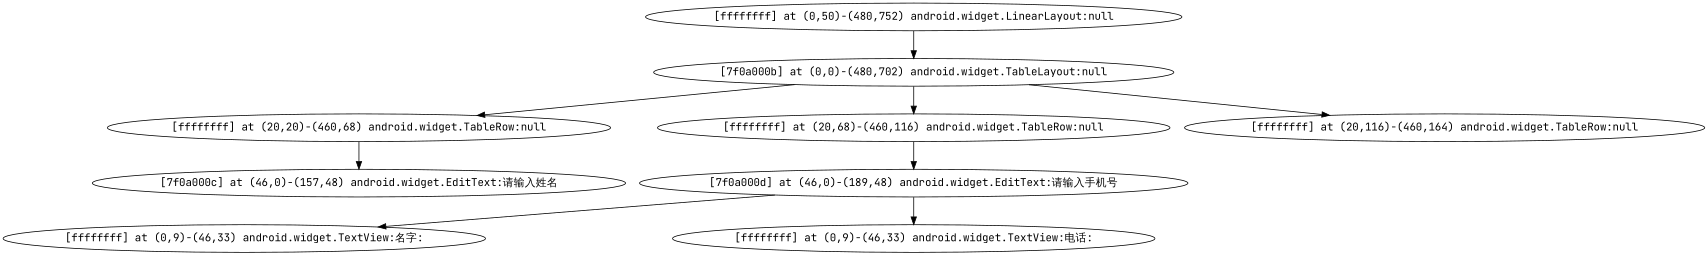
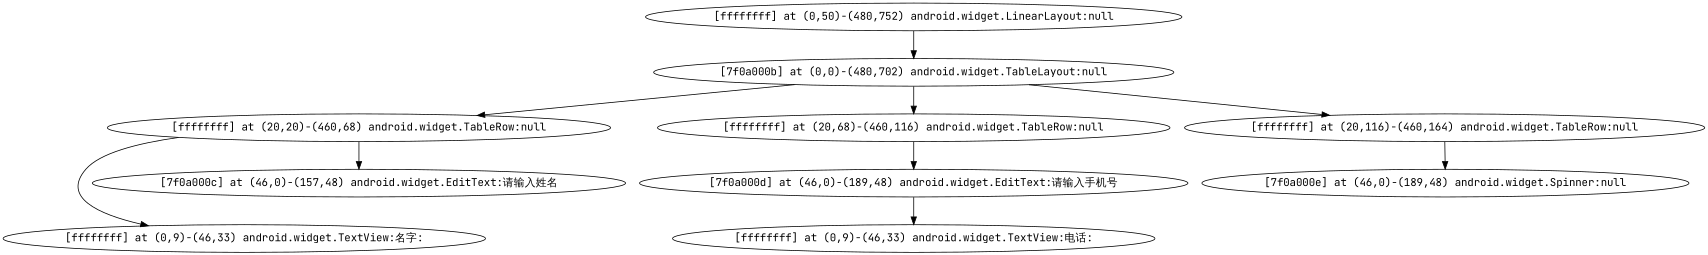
none -> (1445, 183)
(580, 211) -> (87, 168)
